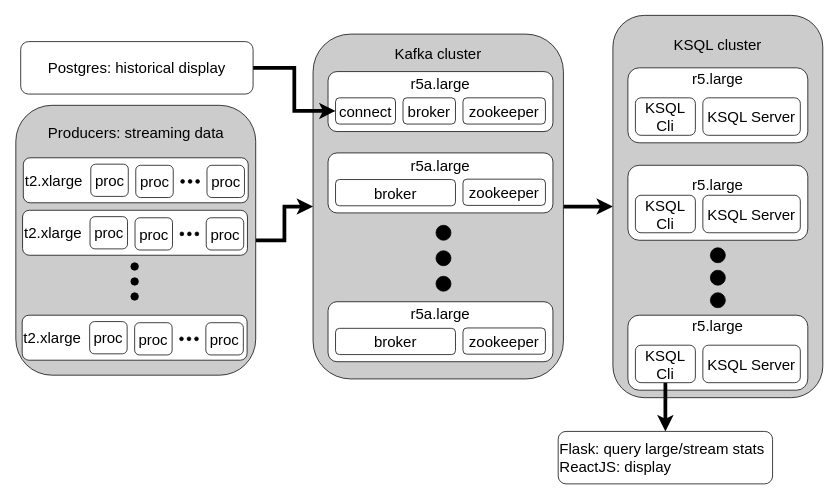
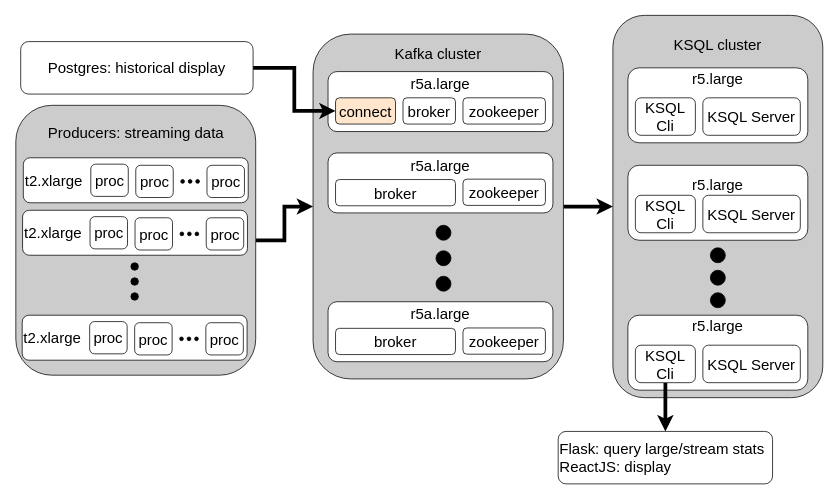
(366, 111) -> (366, 111)
